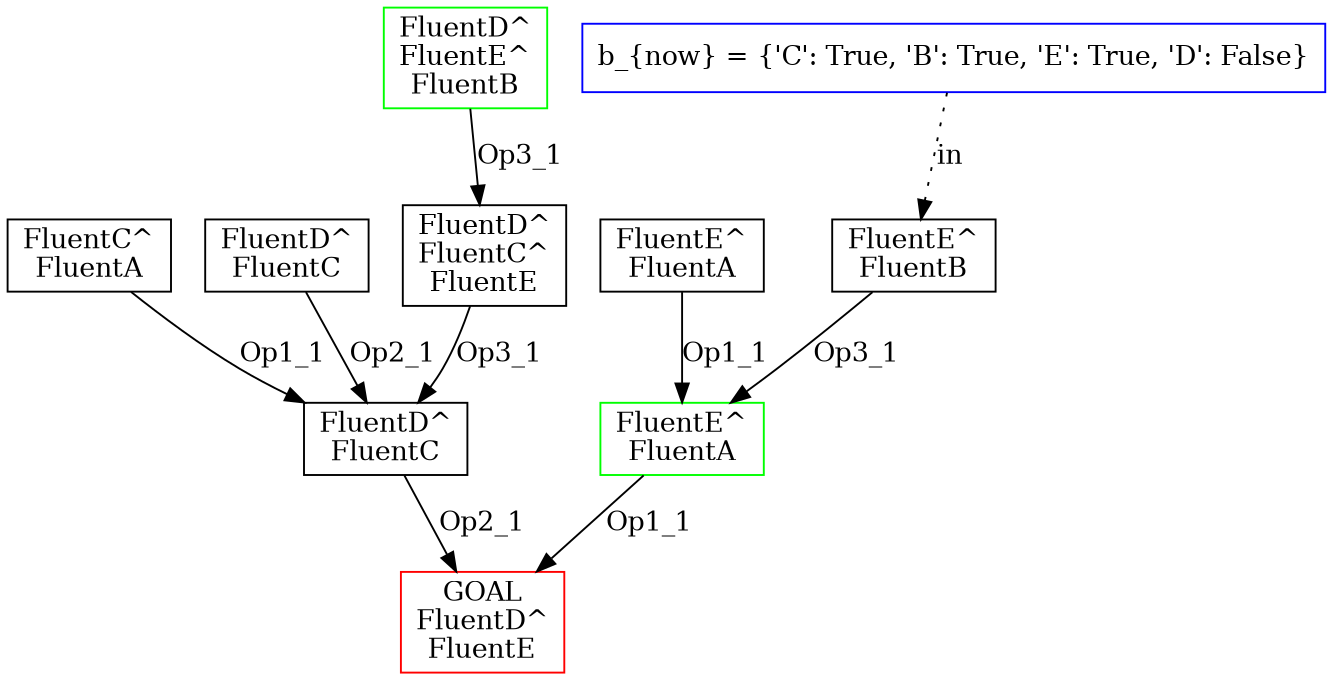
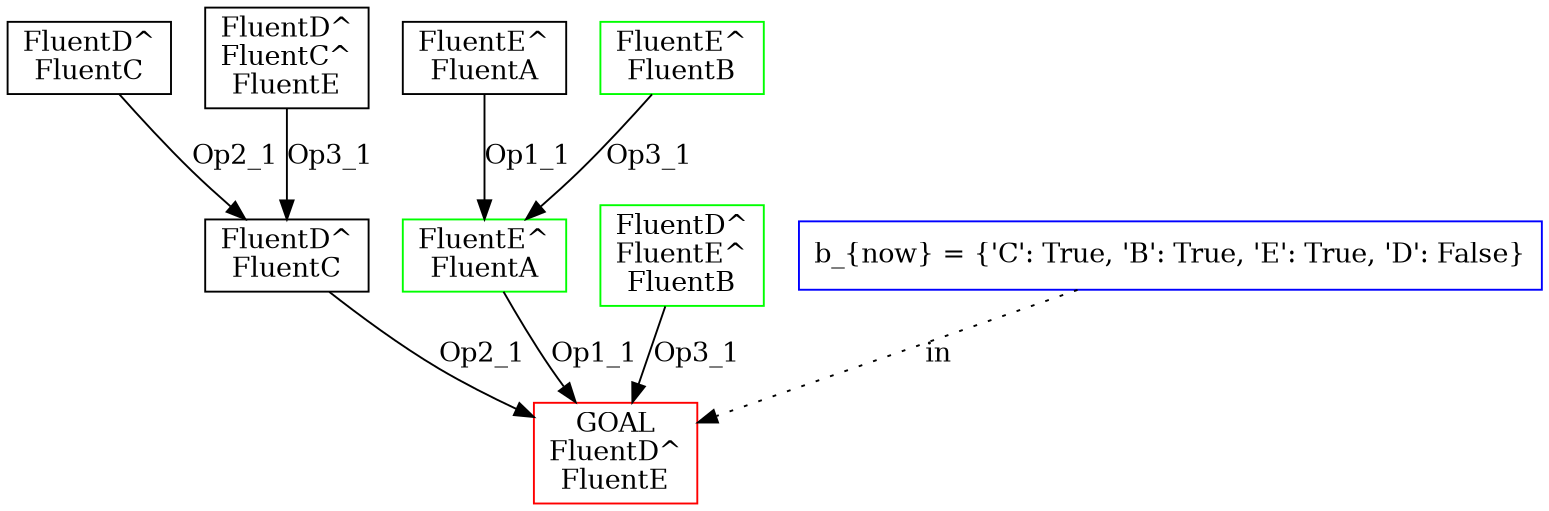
(936, 146) -> (897, 353)
(474, 147) -> (652, 345)
(89, 256) -> none
(914, 256) -> (682, 58)
